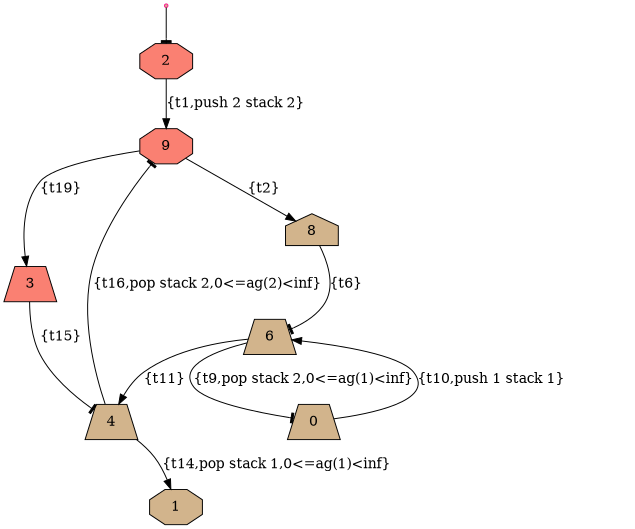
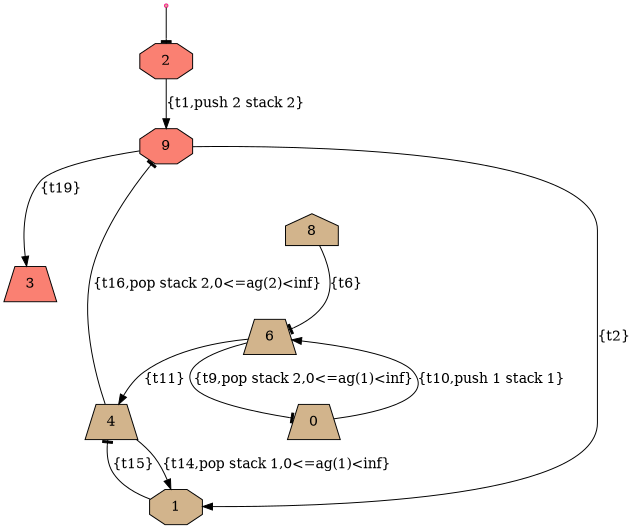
(236, 187) -> (597, 317)
(45, 363) -> (119, 480)
